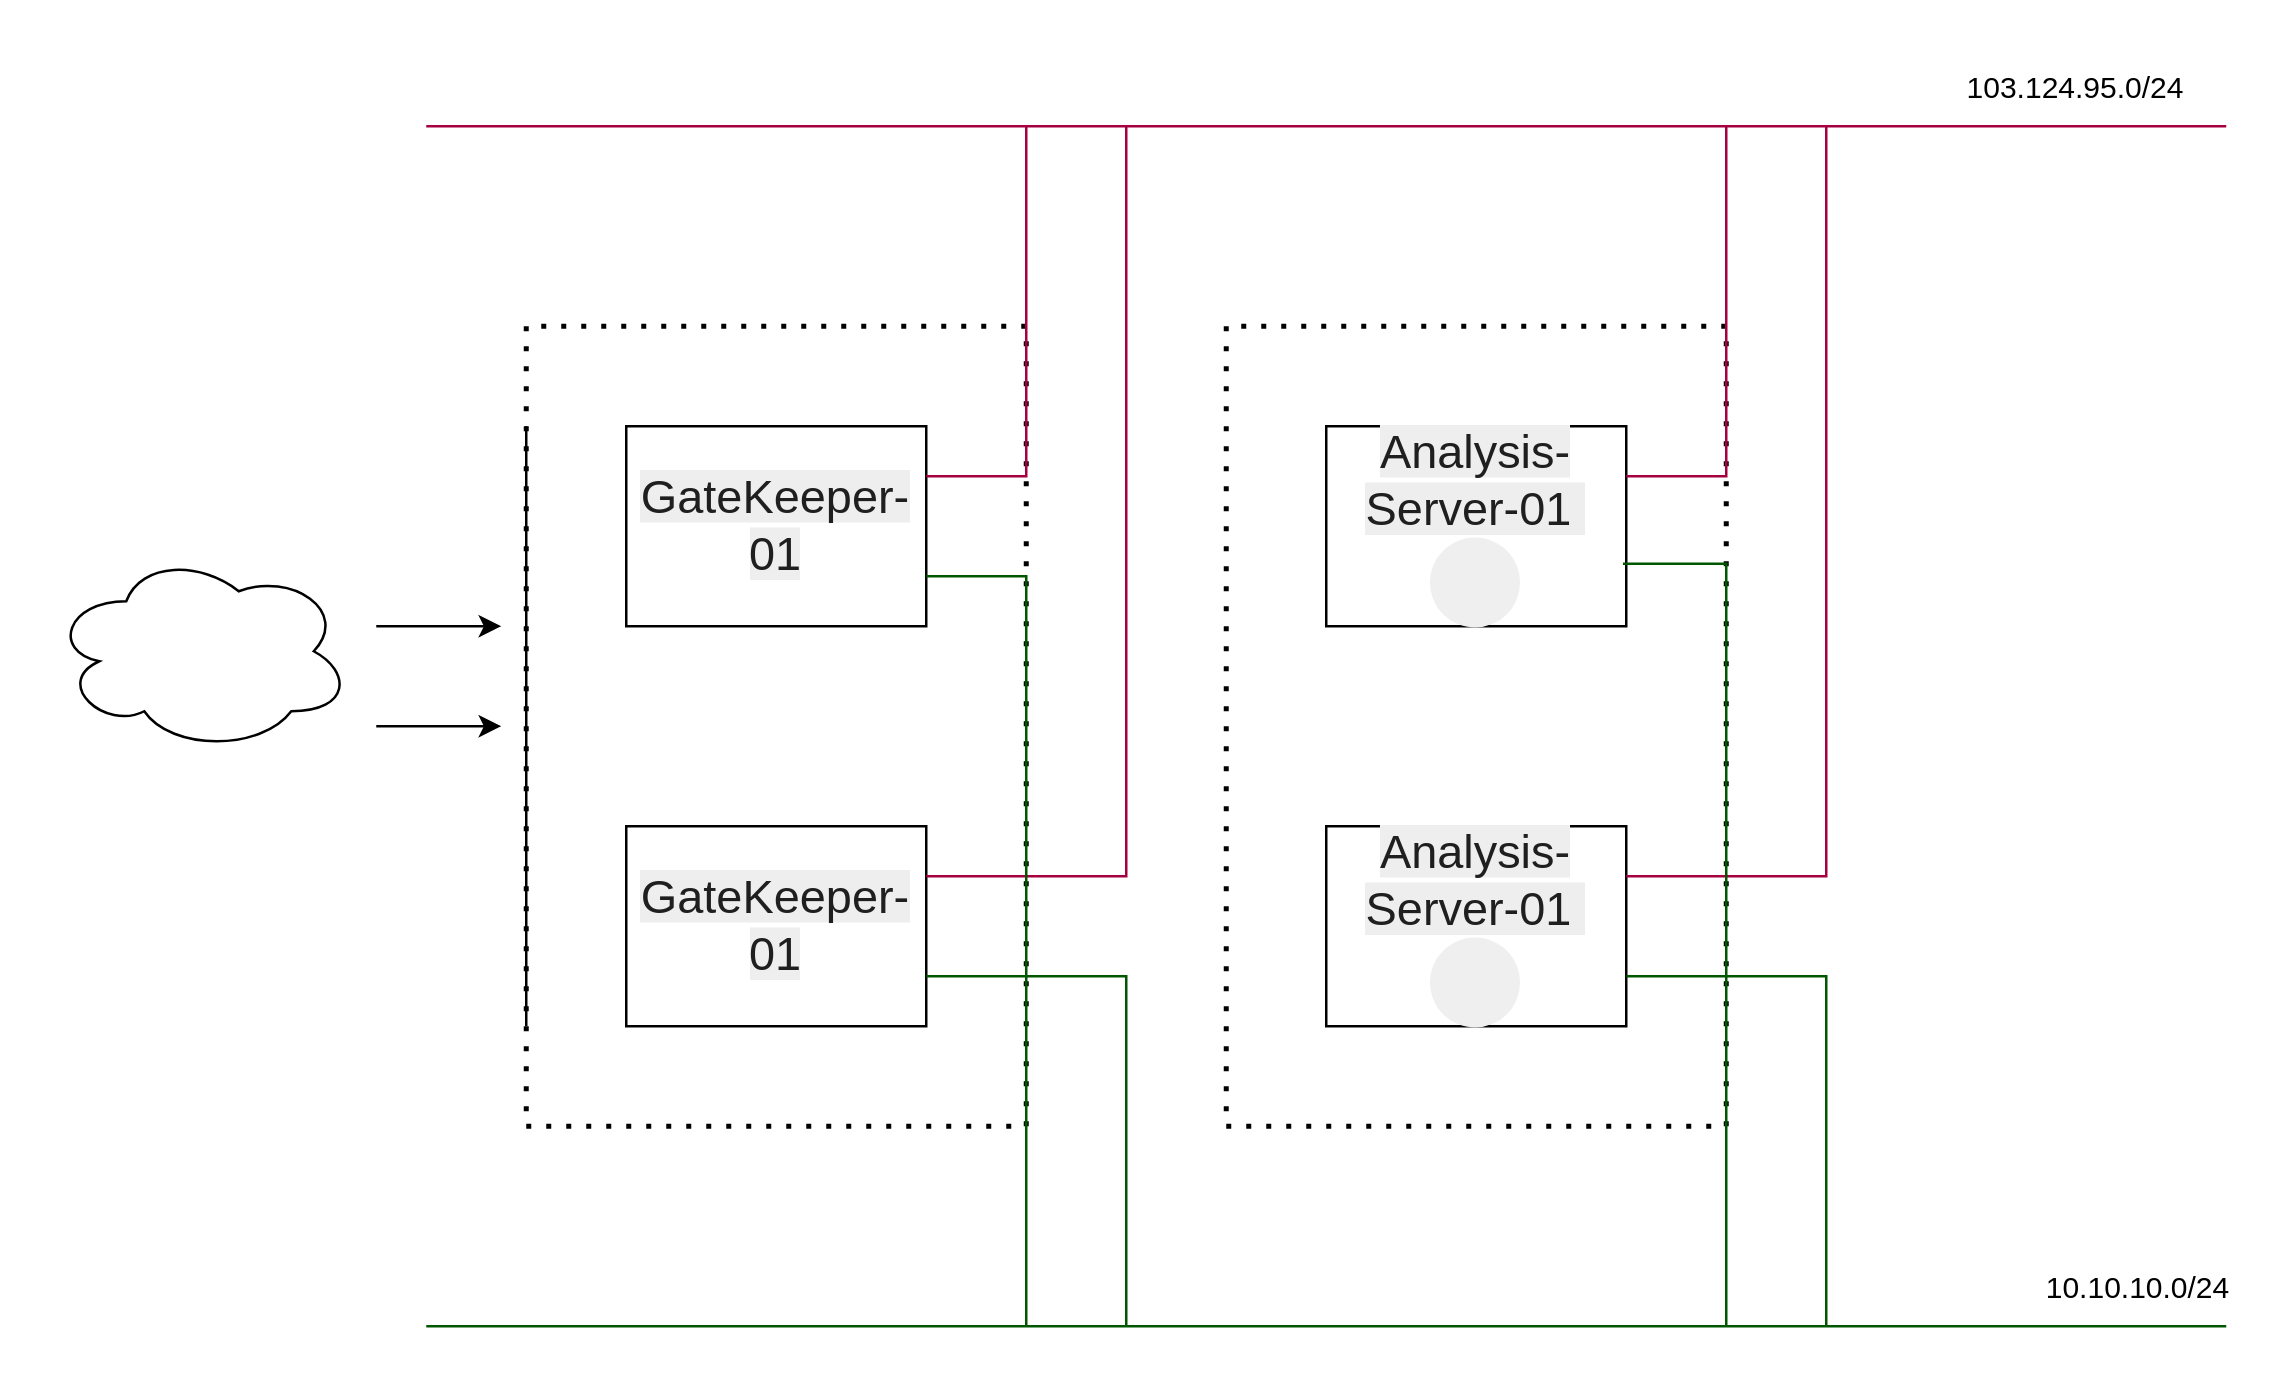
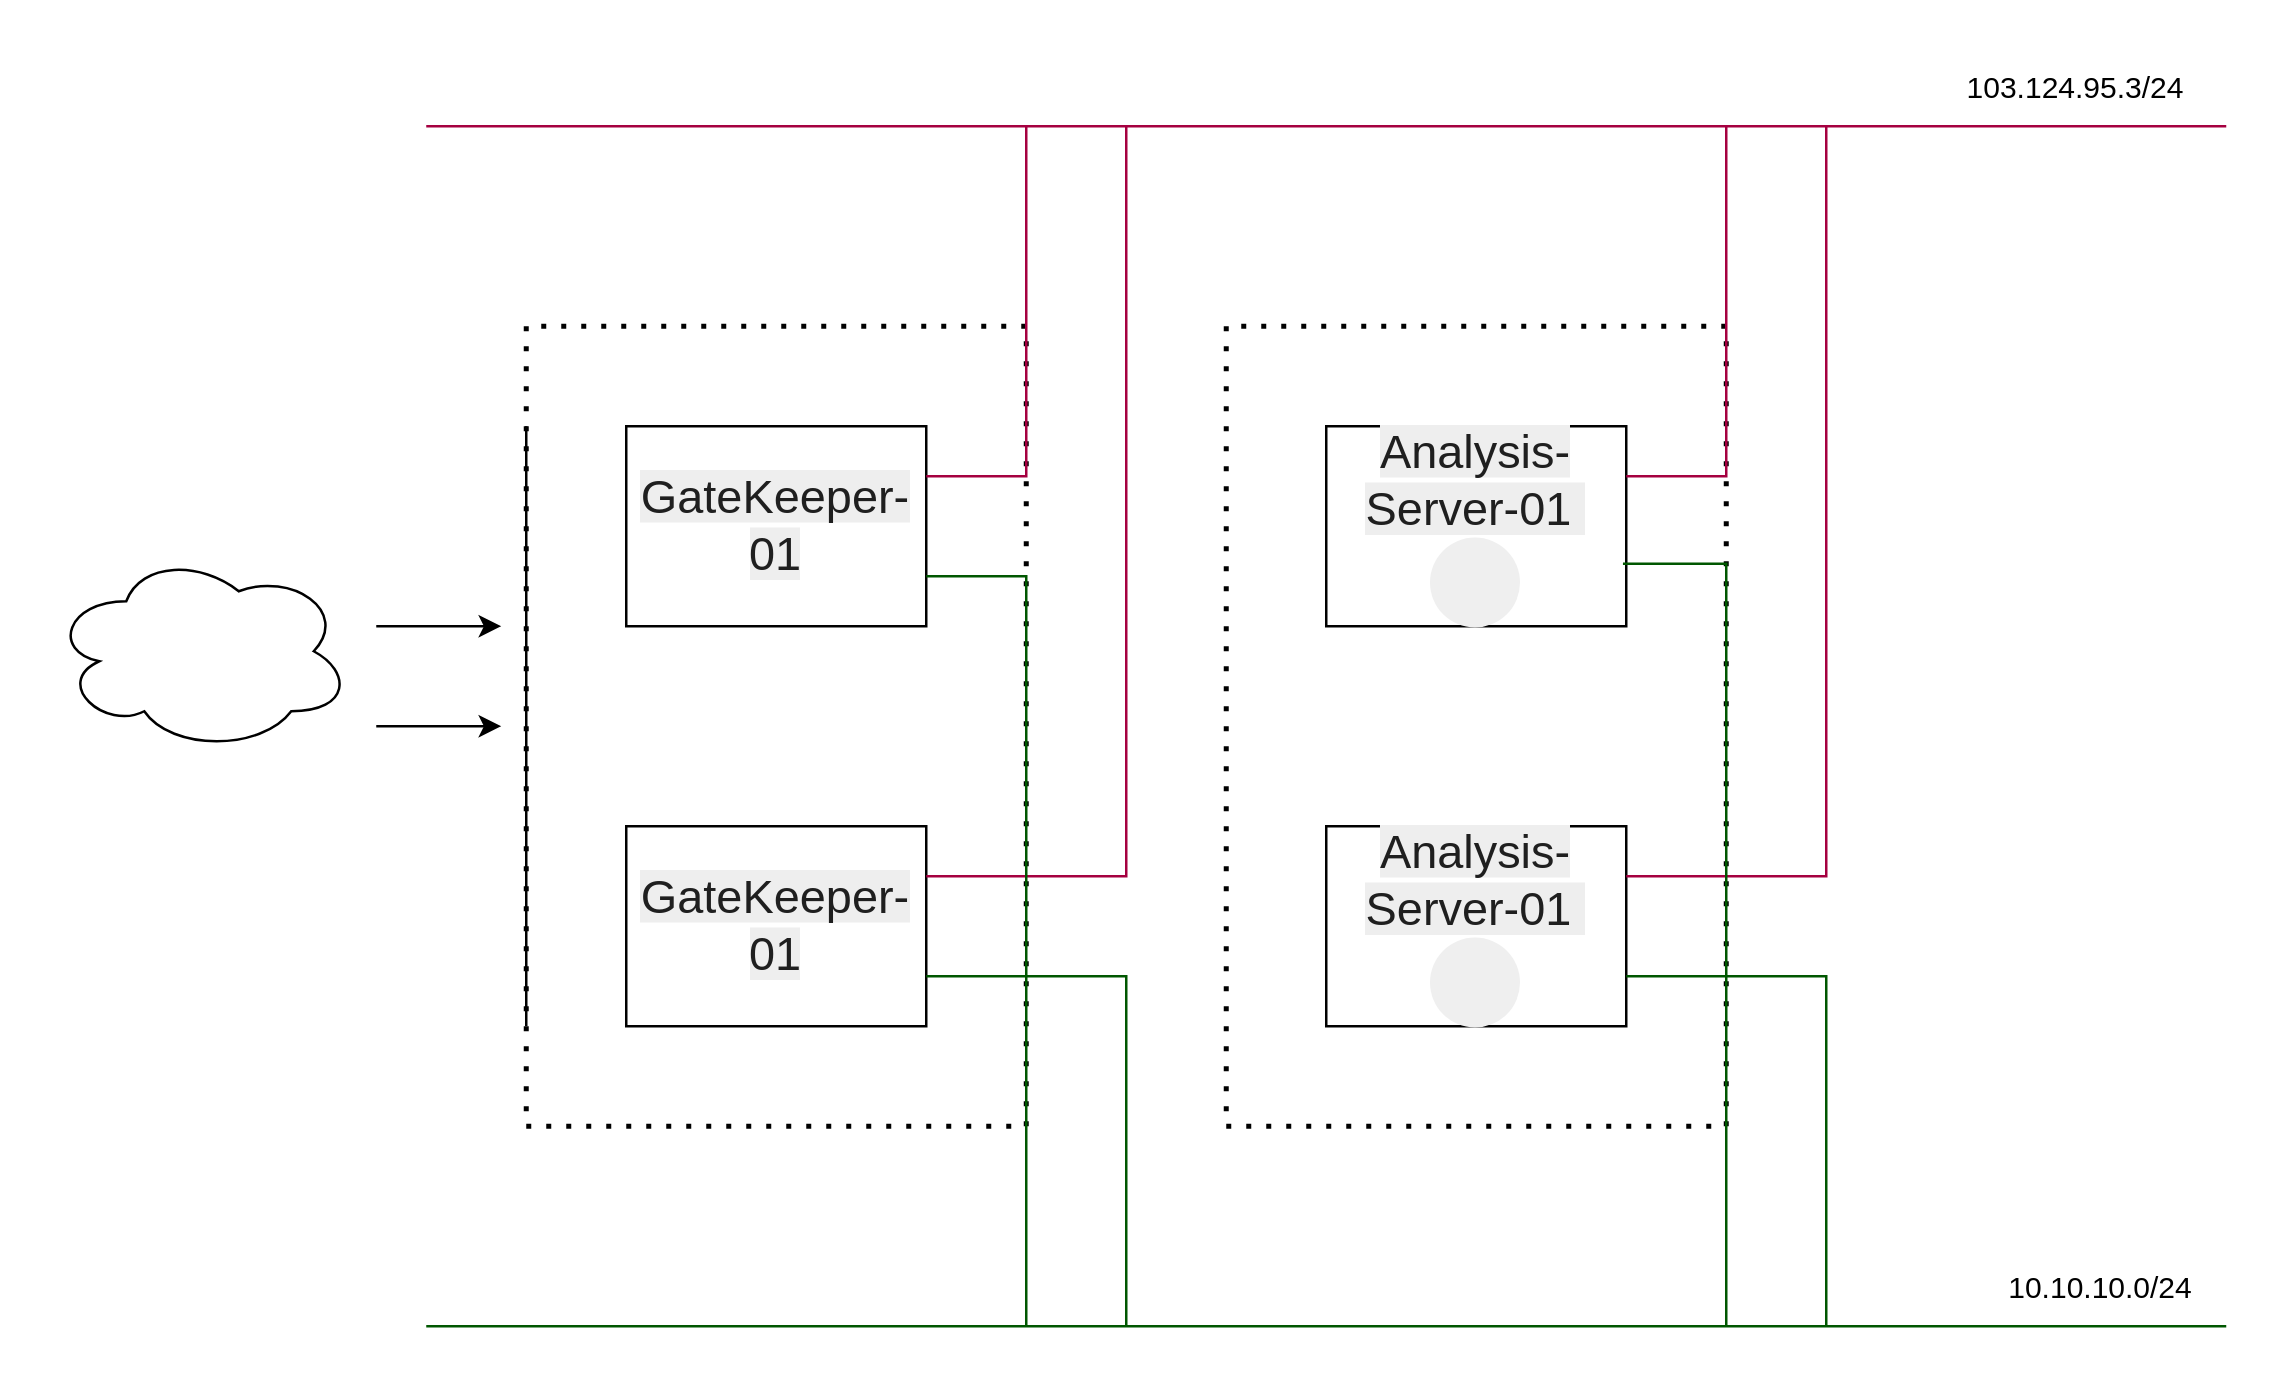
(2076, 89) -> (2076, 89)
(2139, 1289) -> (2101, 1289)
